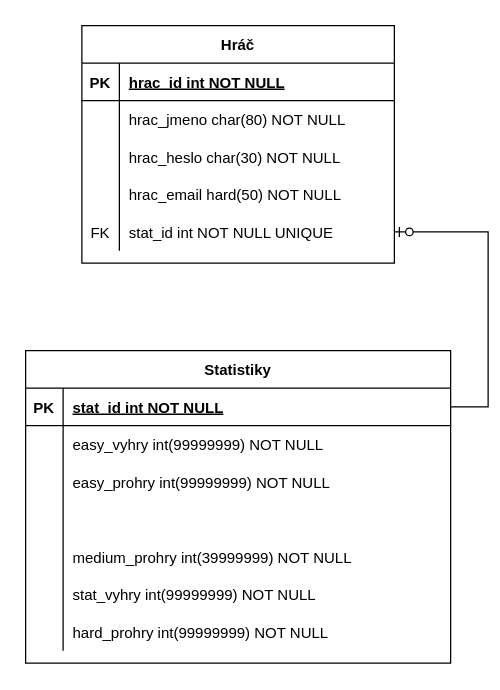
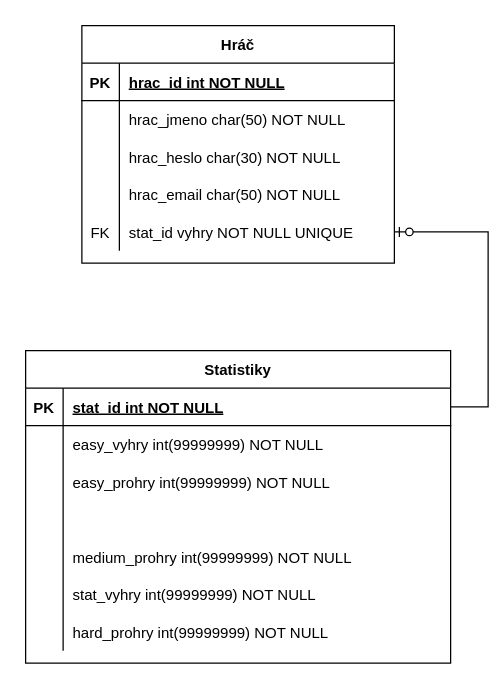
(241, 120) -> (241, 120)
(237, 195) -> (237, 195)
(230, 233) -> (241, 233)
(214, 558) -> (214, 558)
